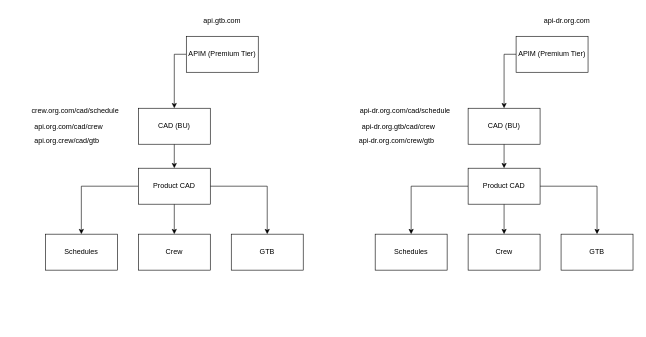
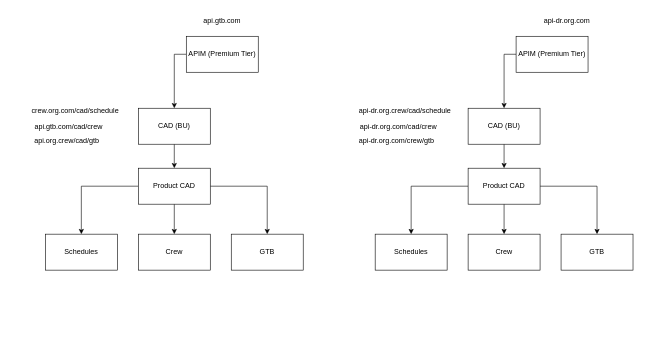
(405, 111) -> (405, 111)
(69, 127) -> (69, 127)
(399, 127) -> (399, 127)
